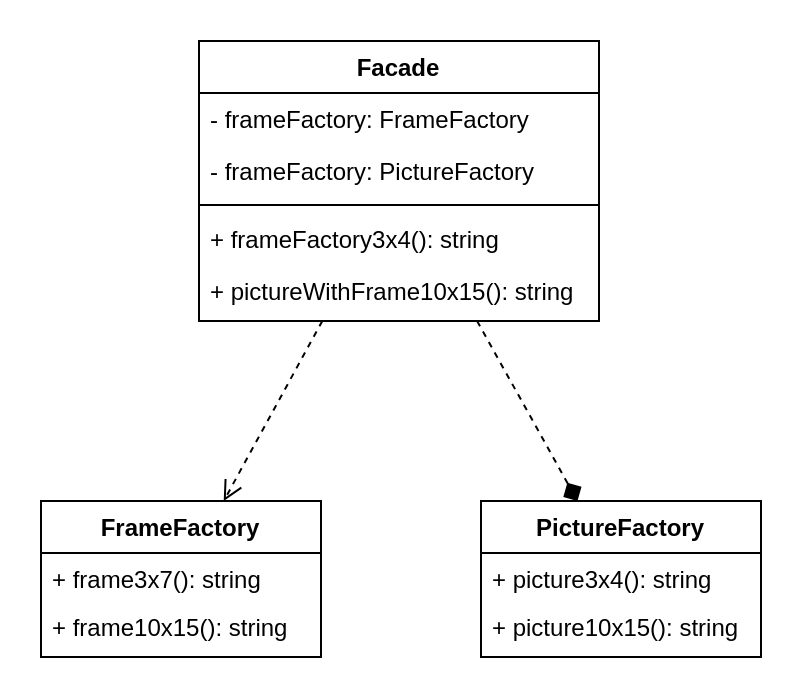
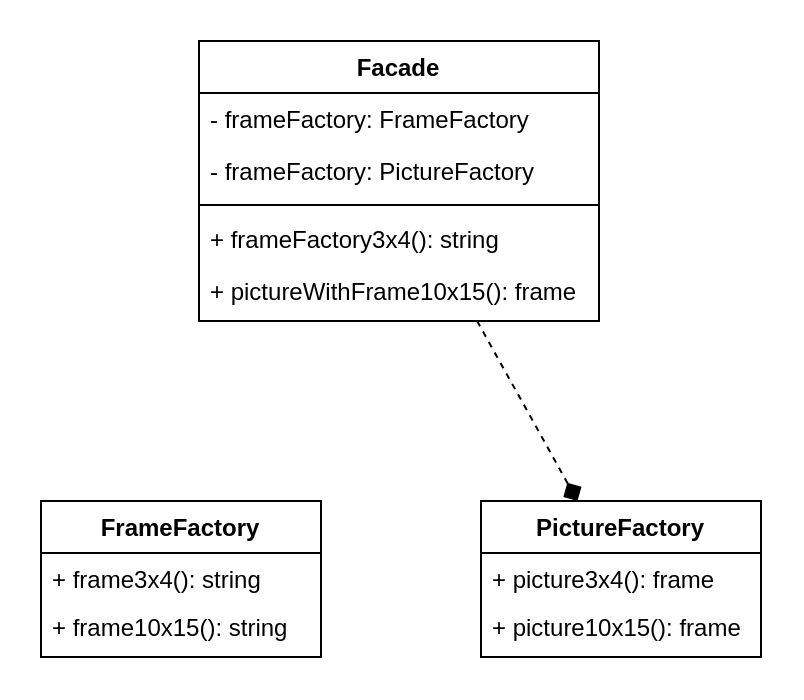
(416, 292) -> (413, 292)
(273, 411) -> none
(177, 580) -> (177, 580)
(627, 580) -> (624, 580)
(638, 628) -> (634, 628)
